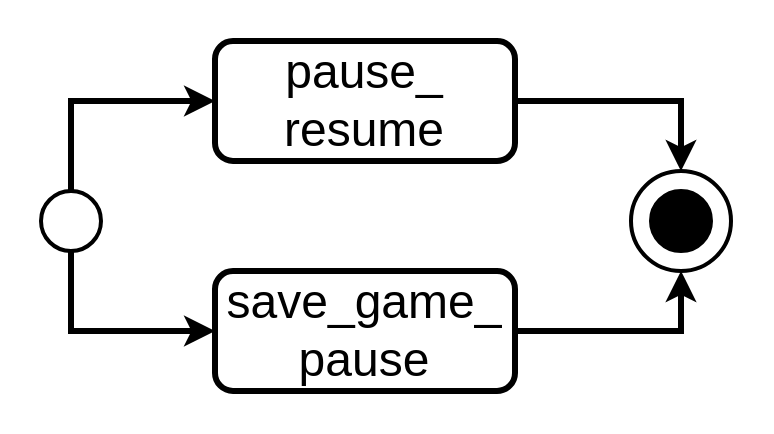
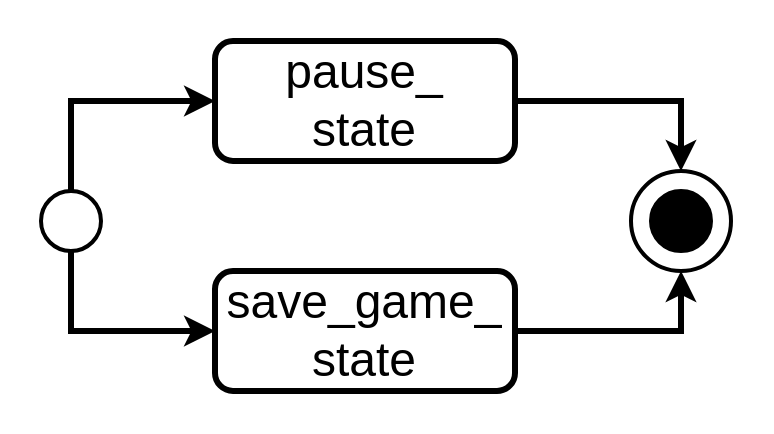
(365, 101) -> (365, 101)
(365, 331) -> (365, 331)
